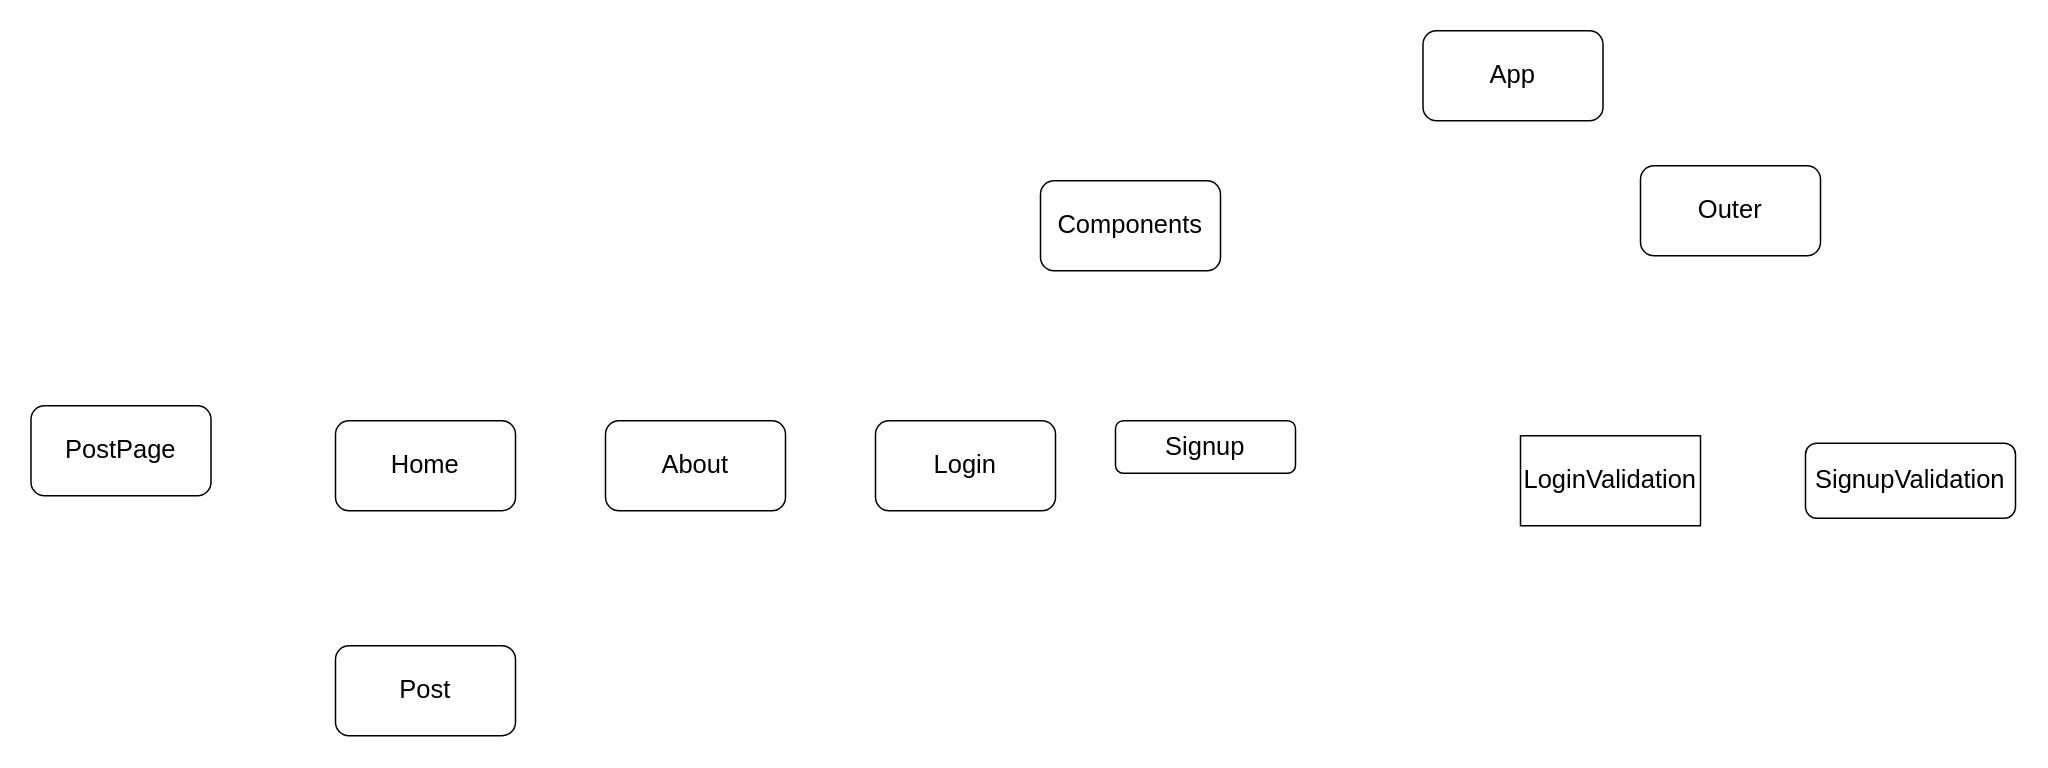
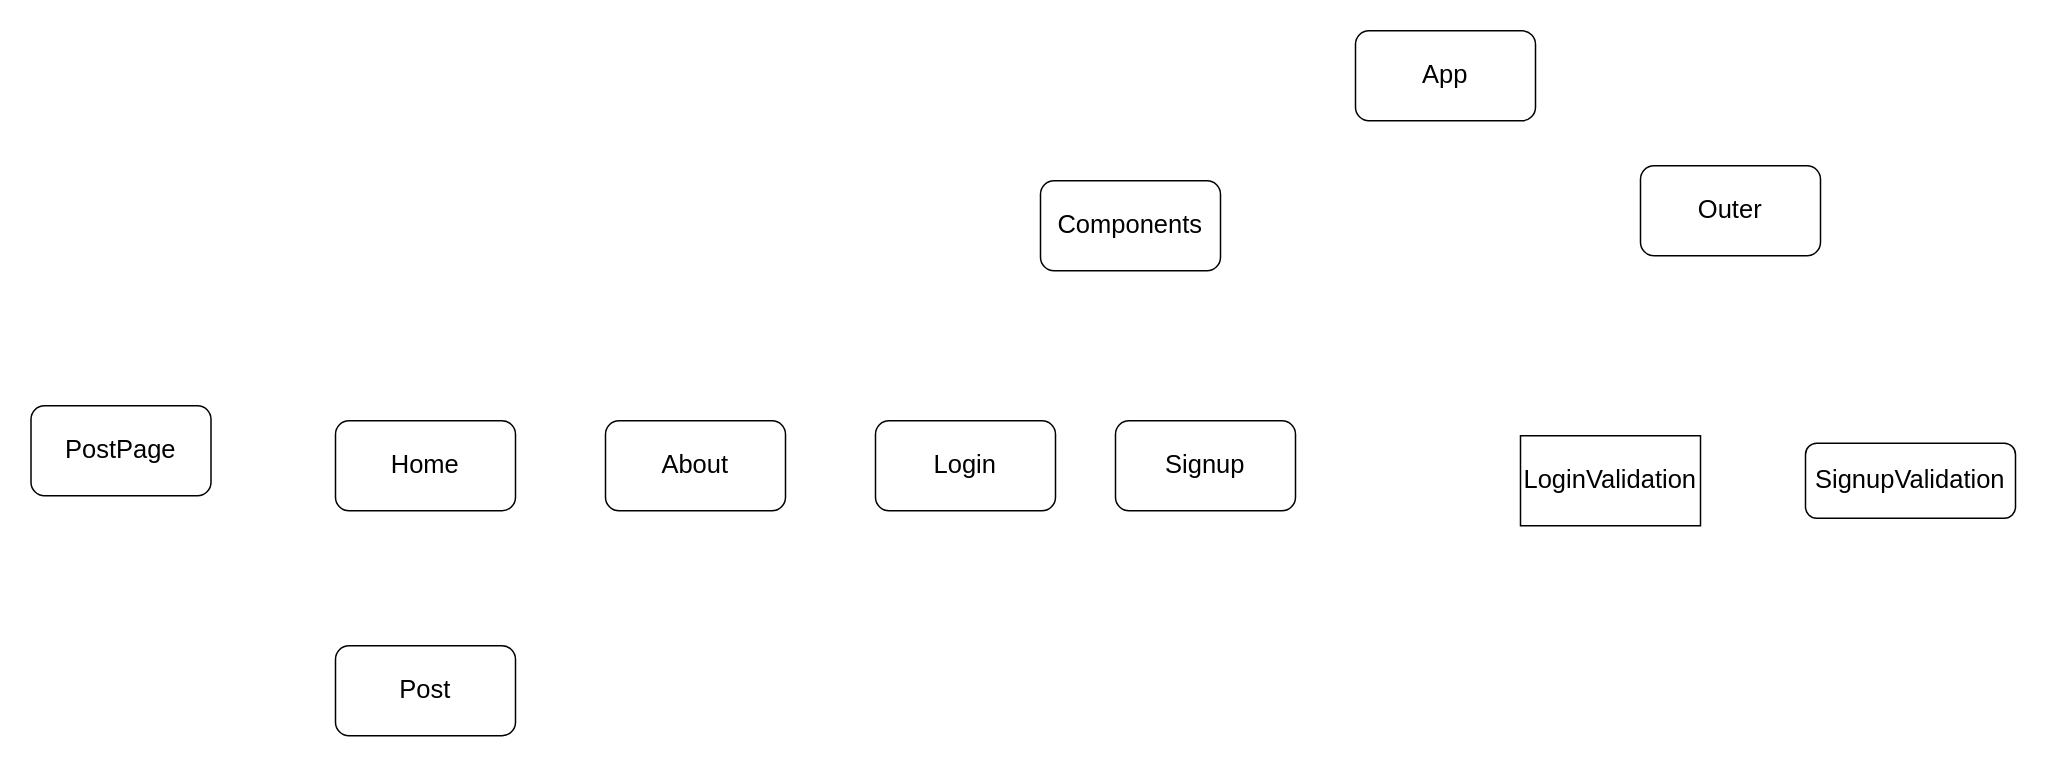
(1513, 76) -> (1445, 76)
(1205, 447) -> (1205, 466)
